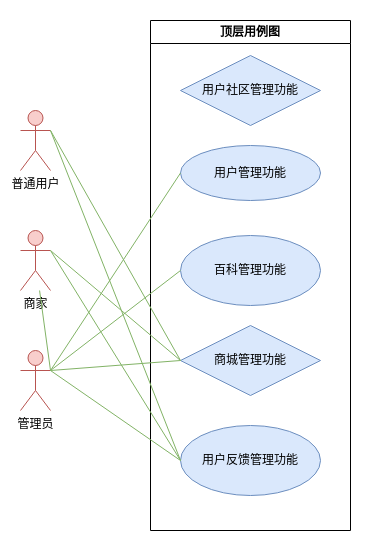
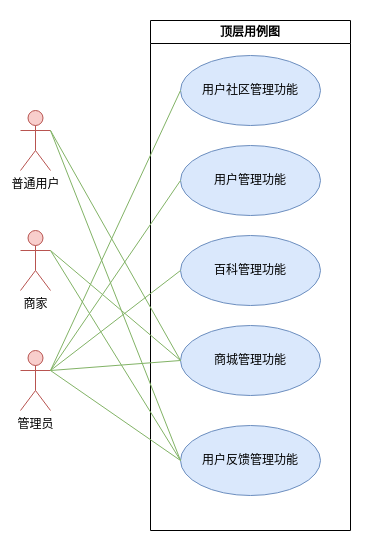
(251, 91) -> (251, 91)
(251, 173) -> (251, 181)
(45, 328) -> (103, 258)
(251, 361) -> (251, 361)
